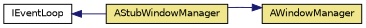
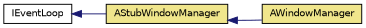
(240, 7) -> (250, 20)
